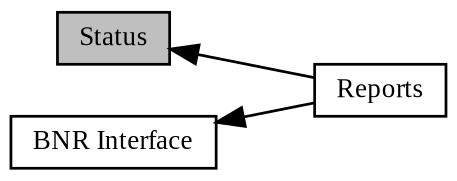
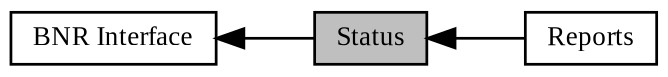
(279, 110) -> (279, 38)
